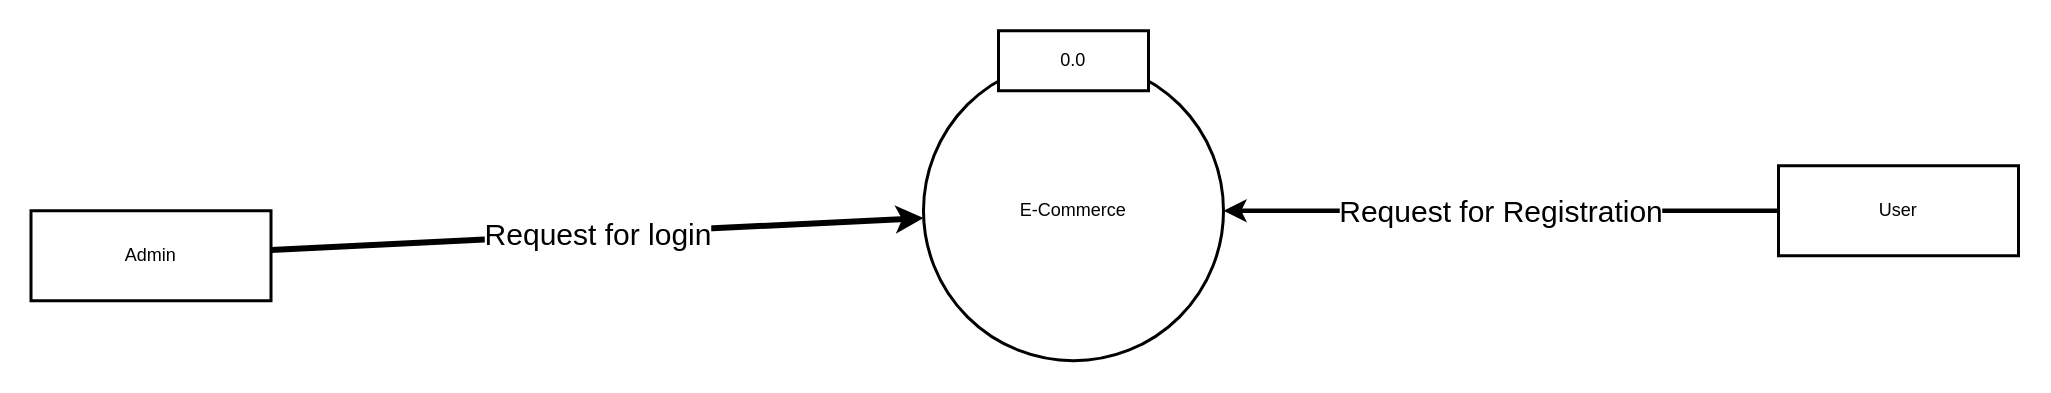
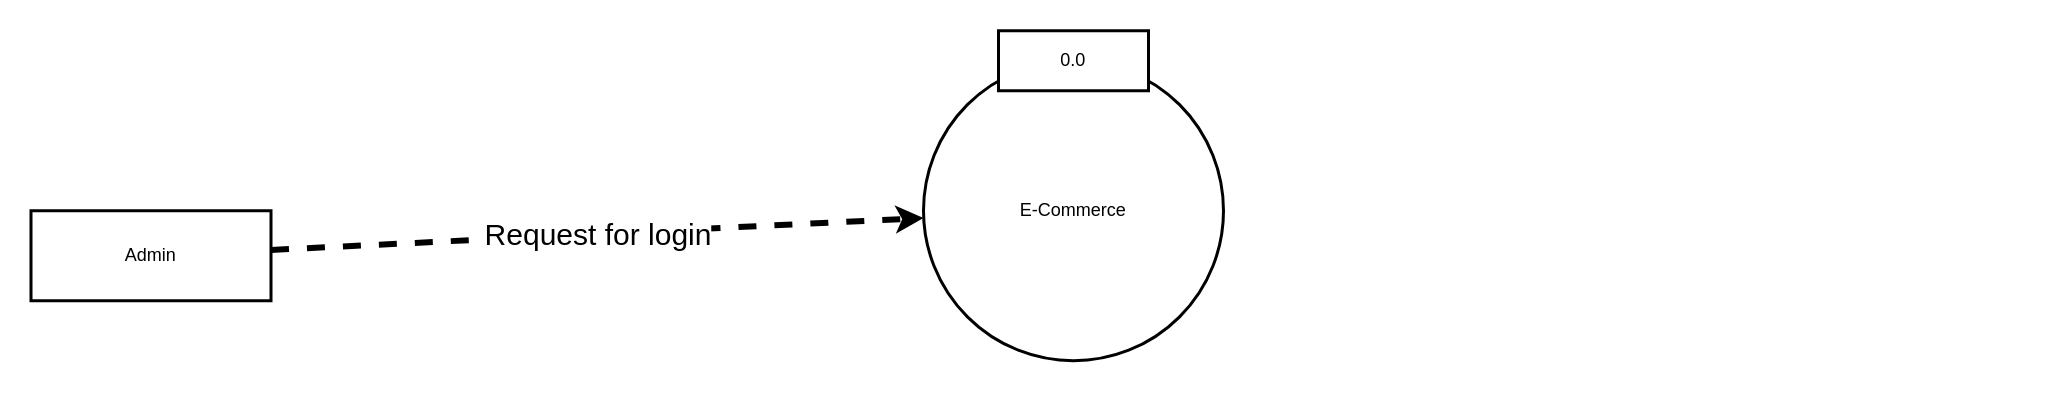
(1641, 211) -> none
(1898, 211) -> none
(729, 228) -> (729, 228)
